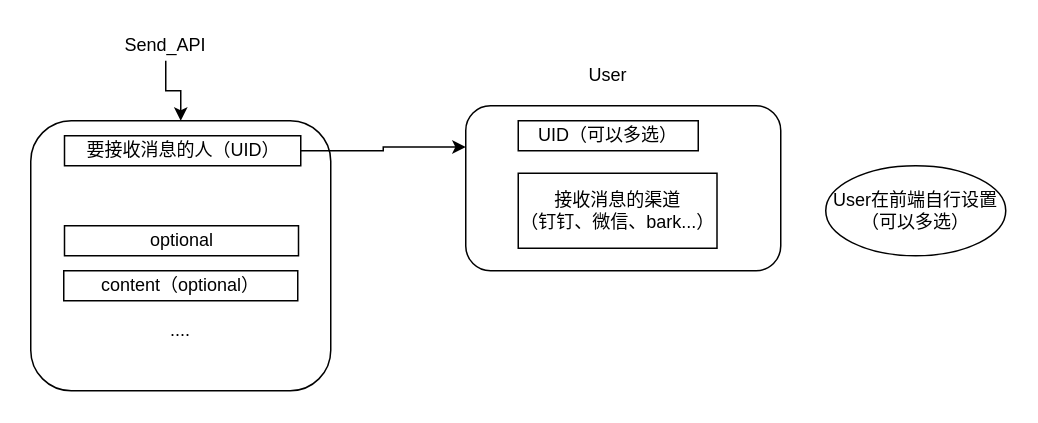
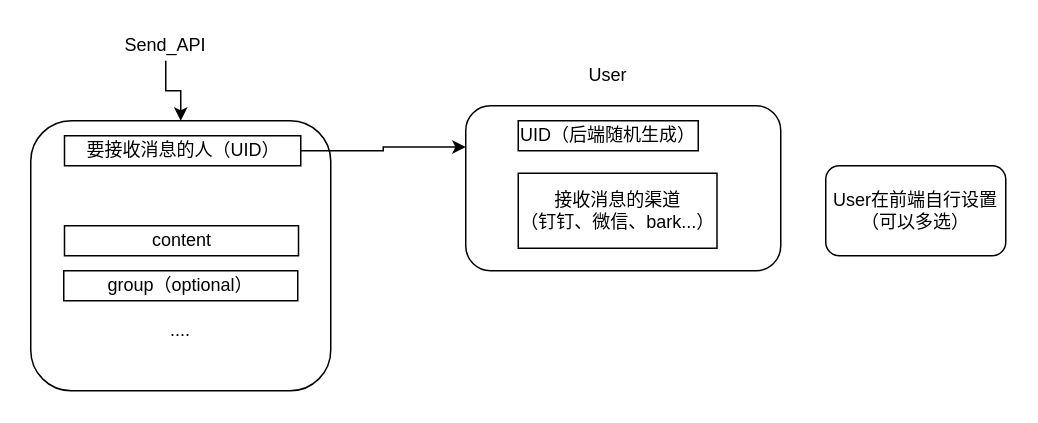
(608, 136) -> (608, 136)
(916, 211) -> (916, 211)
(182, 241) -> (182, 241)
(181, 286) -> (181, 286)
